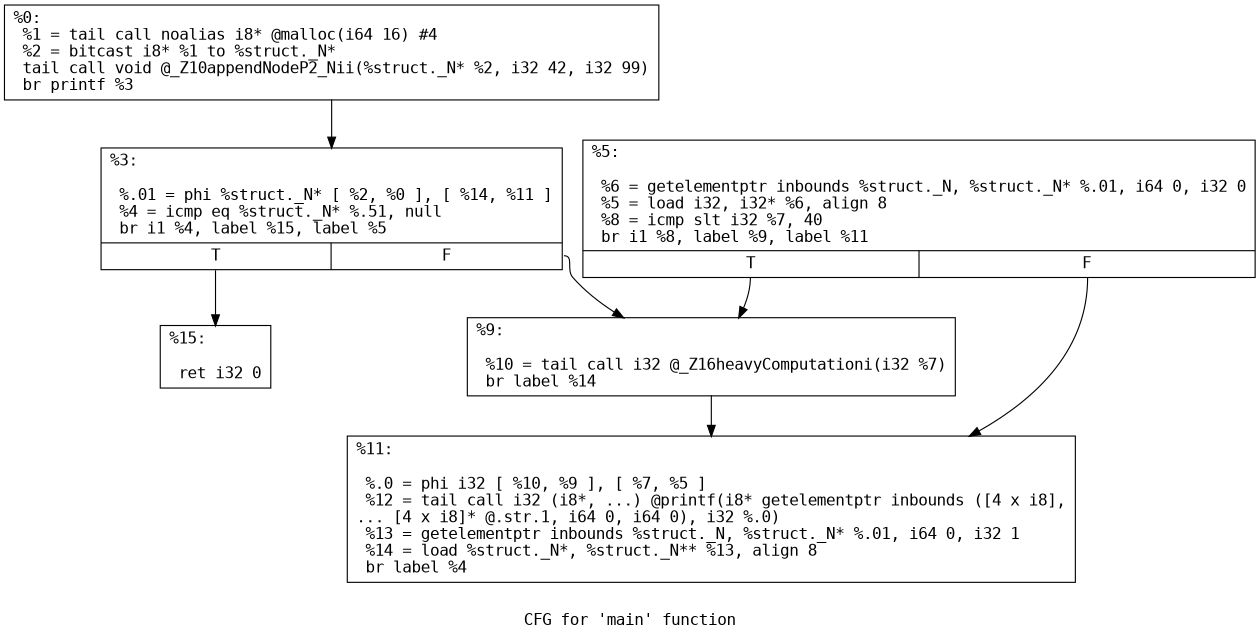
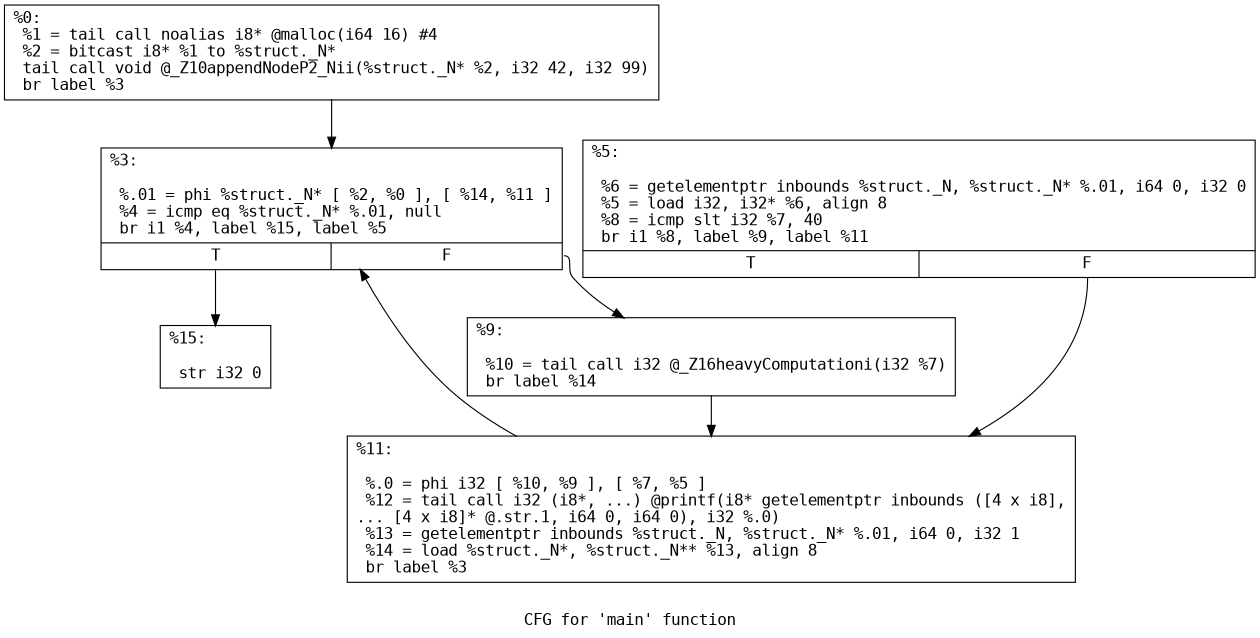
(74, 85) -> (69, 85)
(276, 212) -> (276, 212)
(748, 293) -> none
none -> (429, 370)
(216, 374) -> (216, 374)
(412, 568) -> (412, 568)
